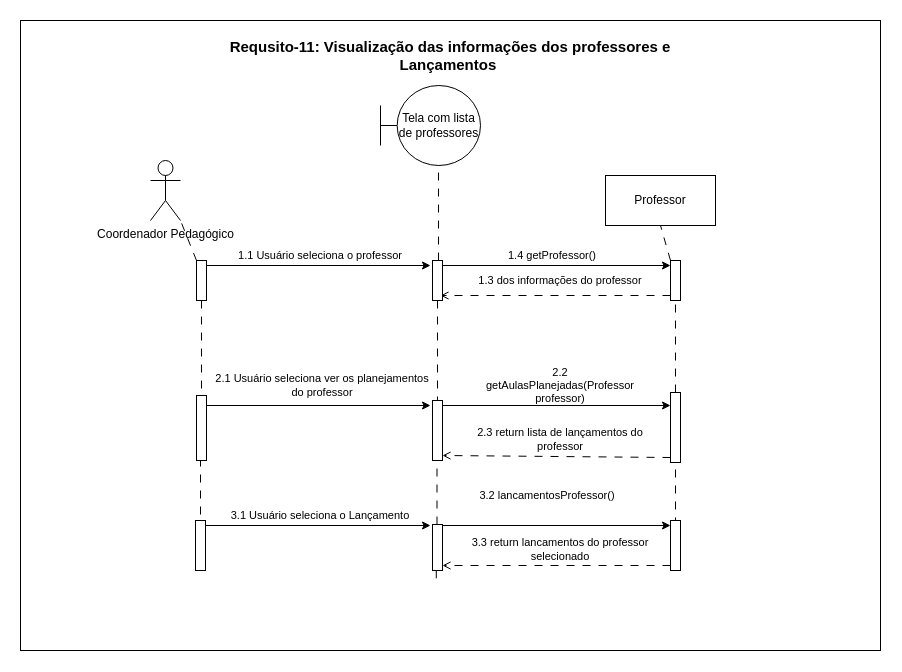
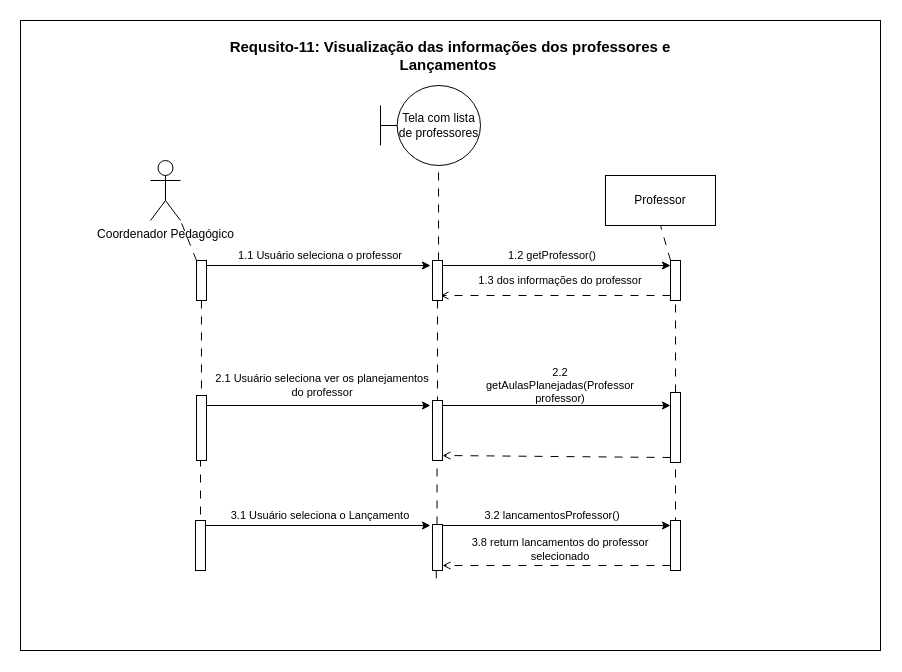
(553, 256) -> (553, 256)
(561, 440) -> none
(548, 496) -> (553, 516)
(561, 550) -> (561, 550)
